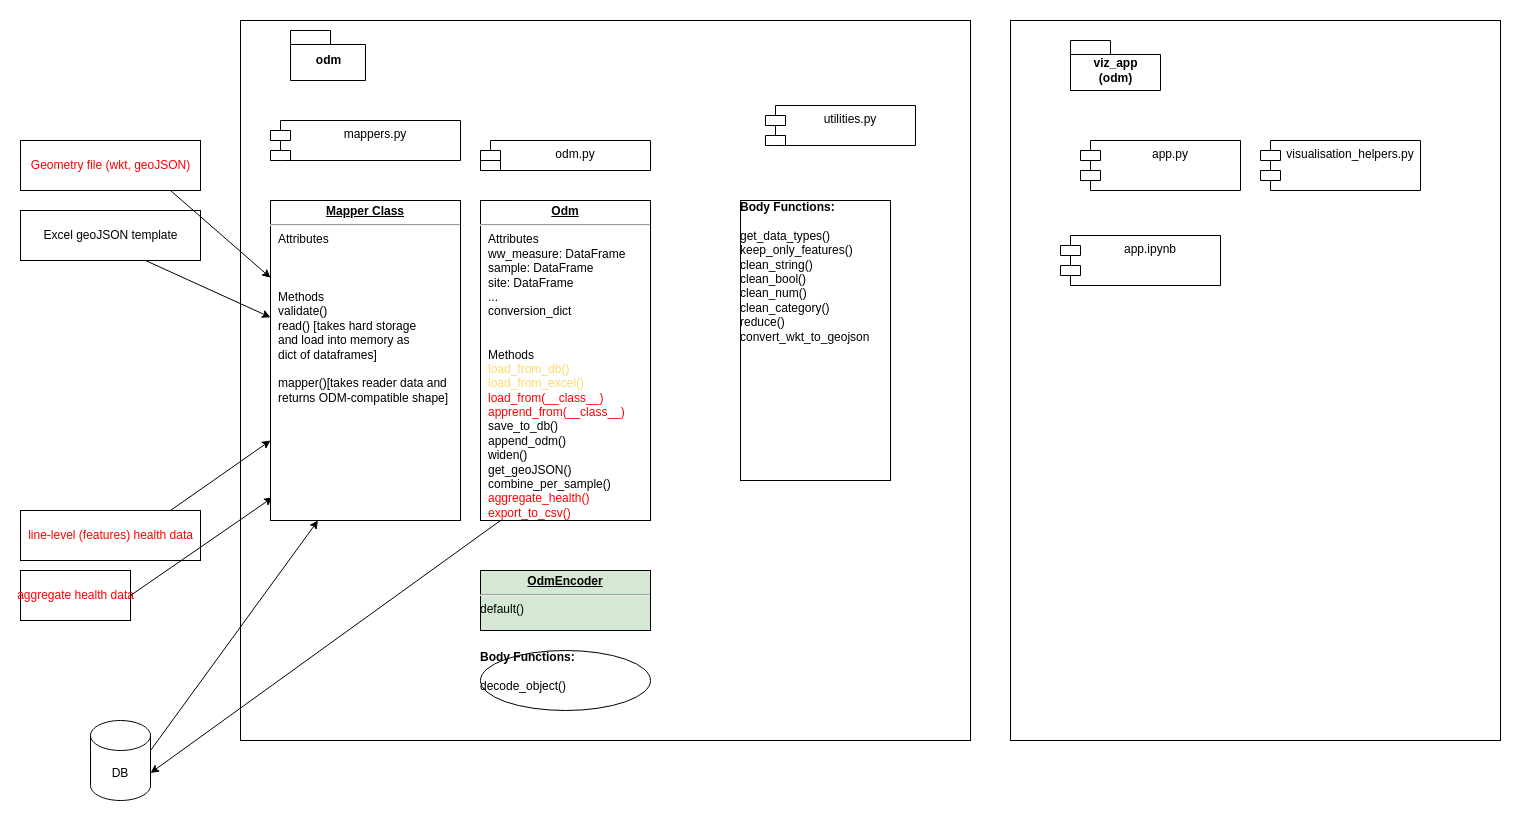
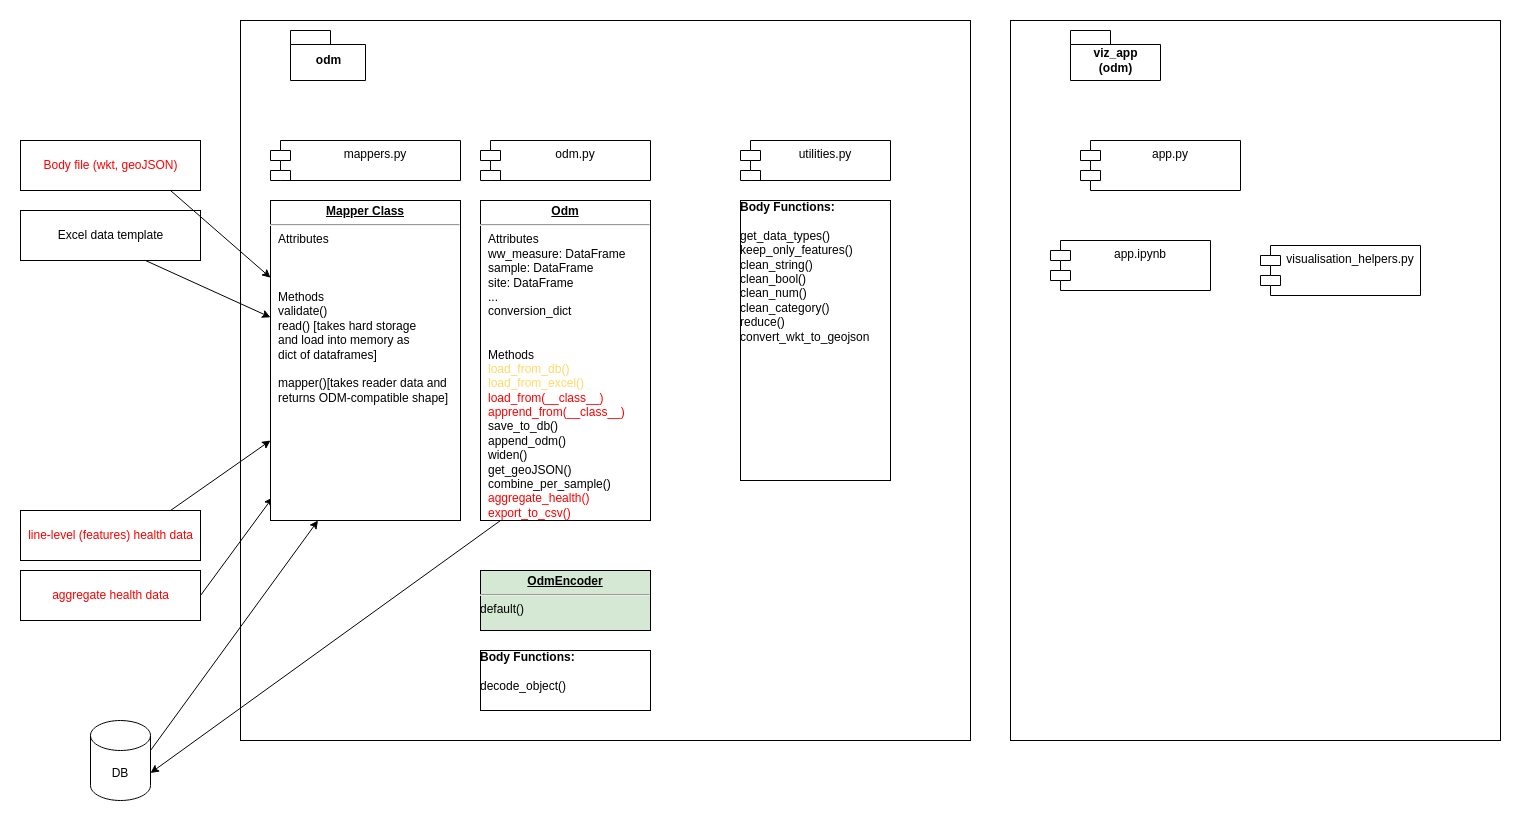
(1116, 66) -> (1116, 56)
(841, 126) -> (816, 161)
(366, 141) -> (366, 161)
(566, 156) -> (566, 161)
(111, 166) -> (111, 166)
(1341, 166) -> (1341, 271)
(111, 236) -> (111, 236)
(1141, 261) -> (1131, 266)
(76, 596) -> (111, 596)
(566, 681) -> (566, 681)
